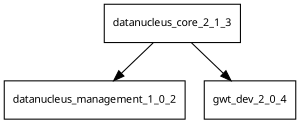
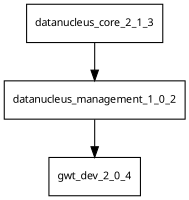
(207, 58) -> (95, 133)
